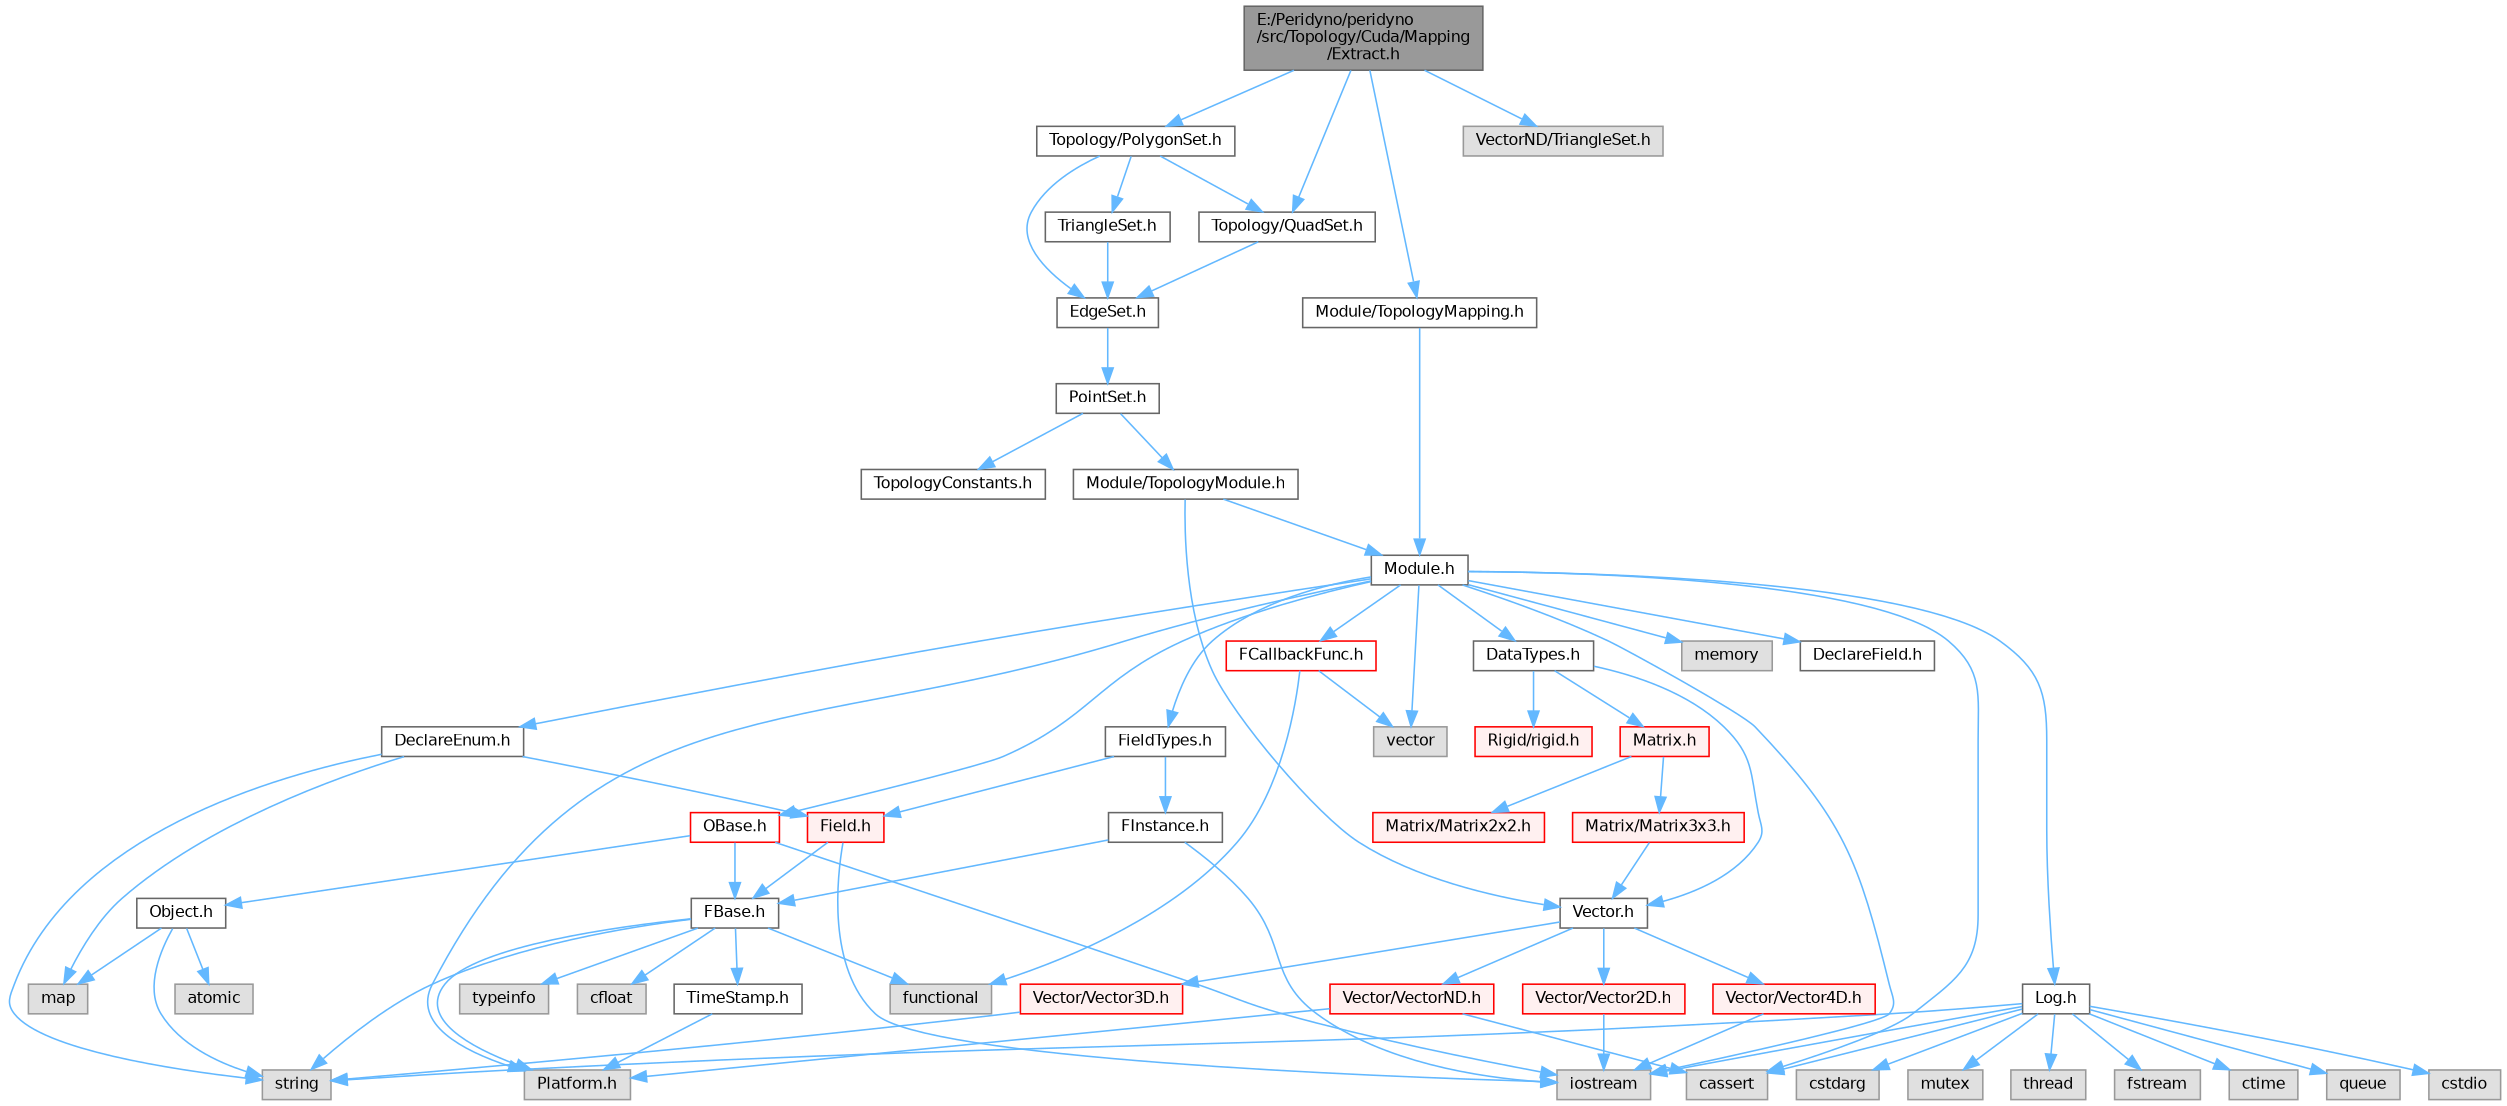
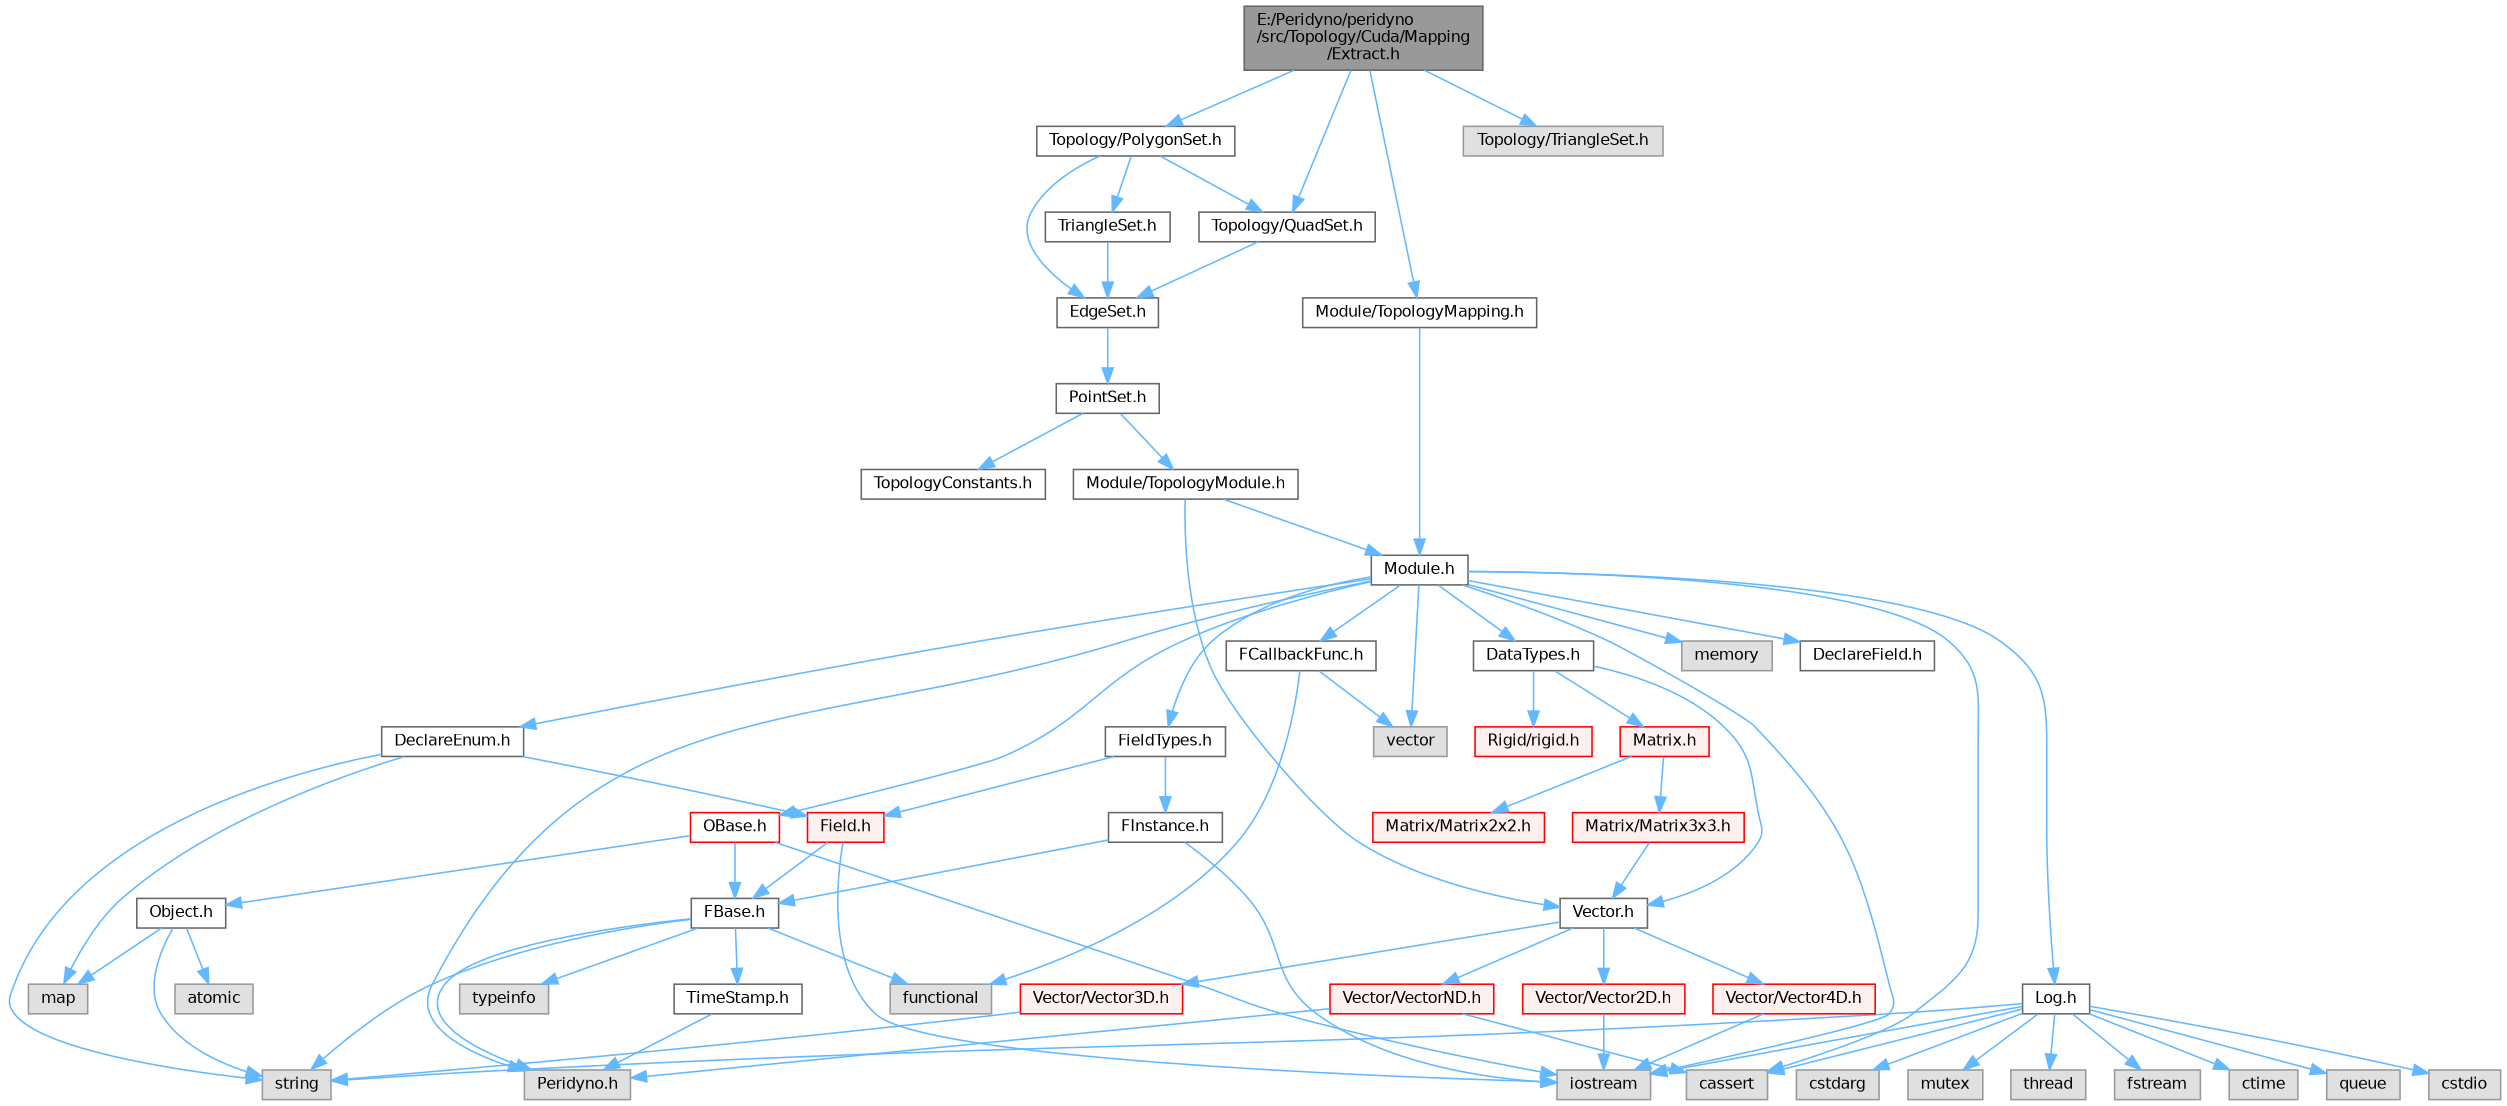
(1563, 141) -> (1563, 141)
(1301, 656) -> (1301, 656)
(612, 999) -> none
(577, 1085) -> (577, 1085)
